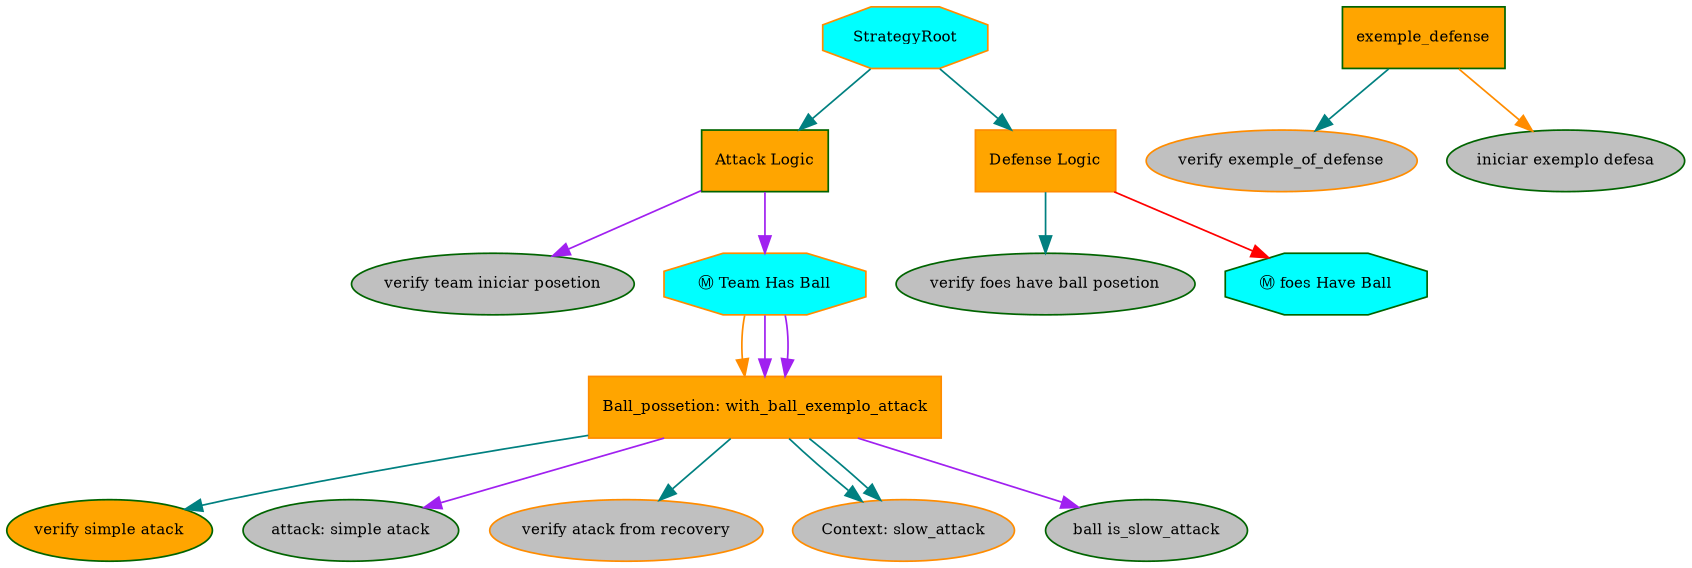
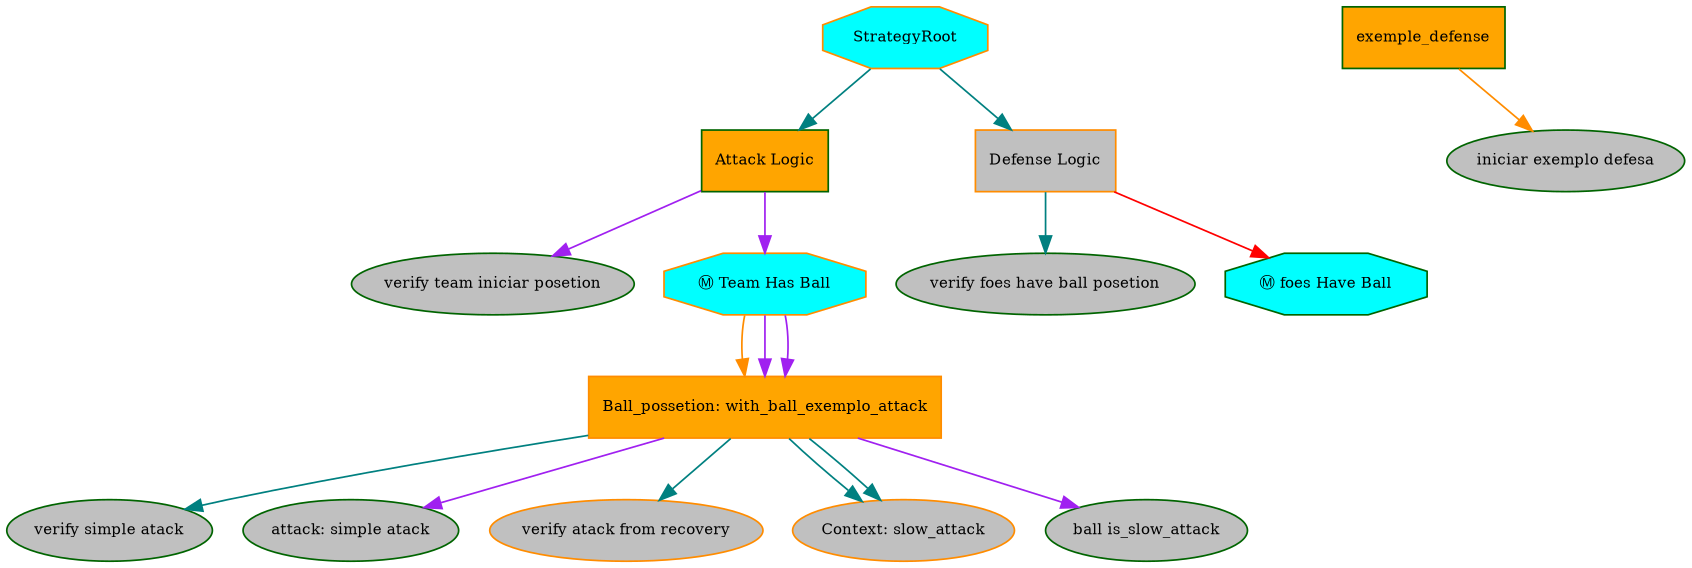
(1046, 161) -> (1046, 161)
(1282, 161) -> none
(110, 530) -> (110, 530)
